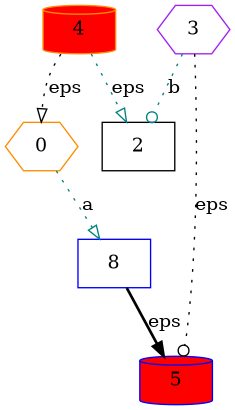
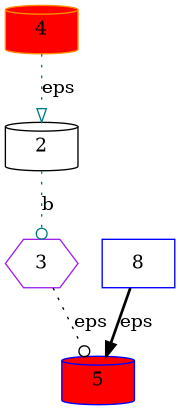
(168, 83) -> (42, 200)
(42, 147) -> none
(138, 147) -> (42, 147)
